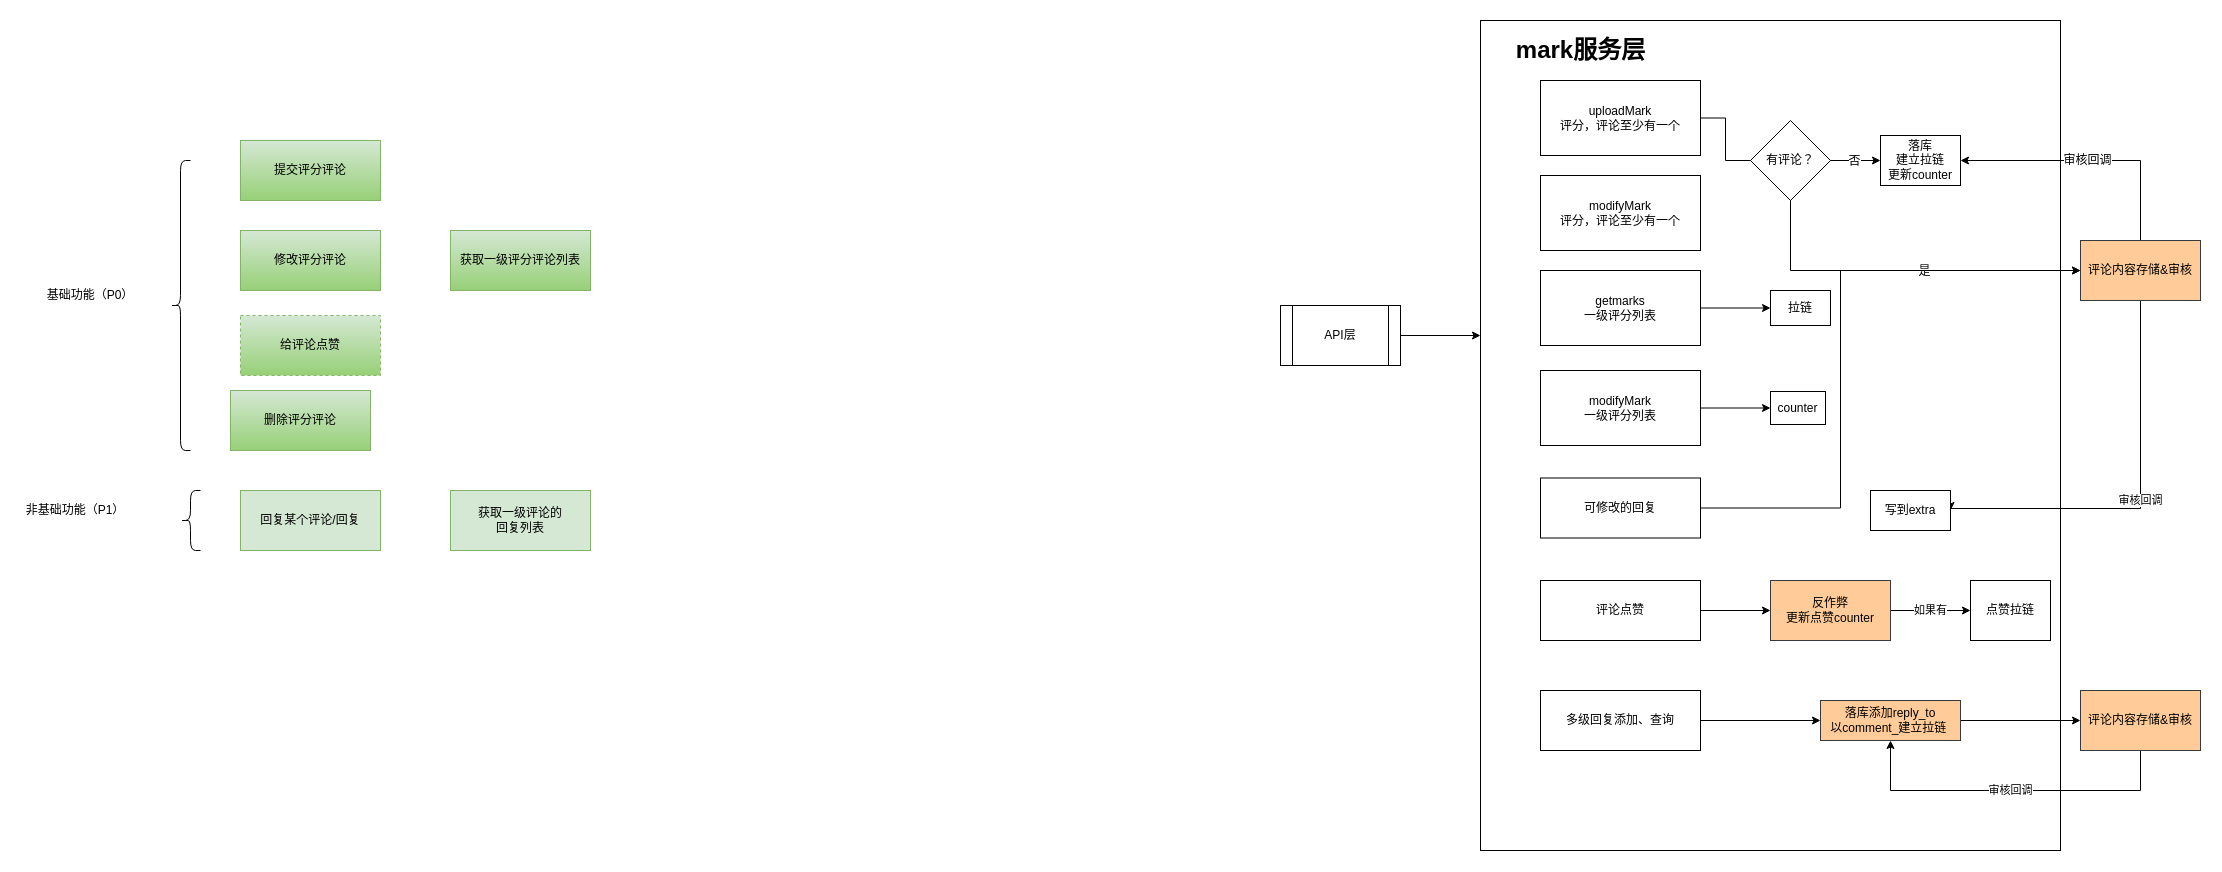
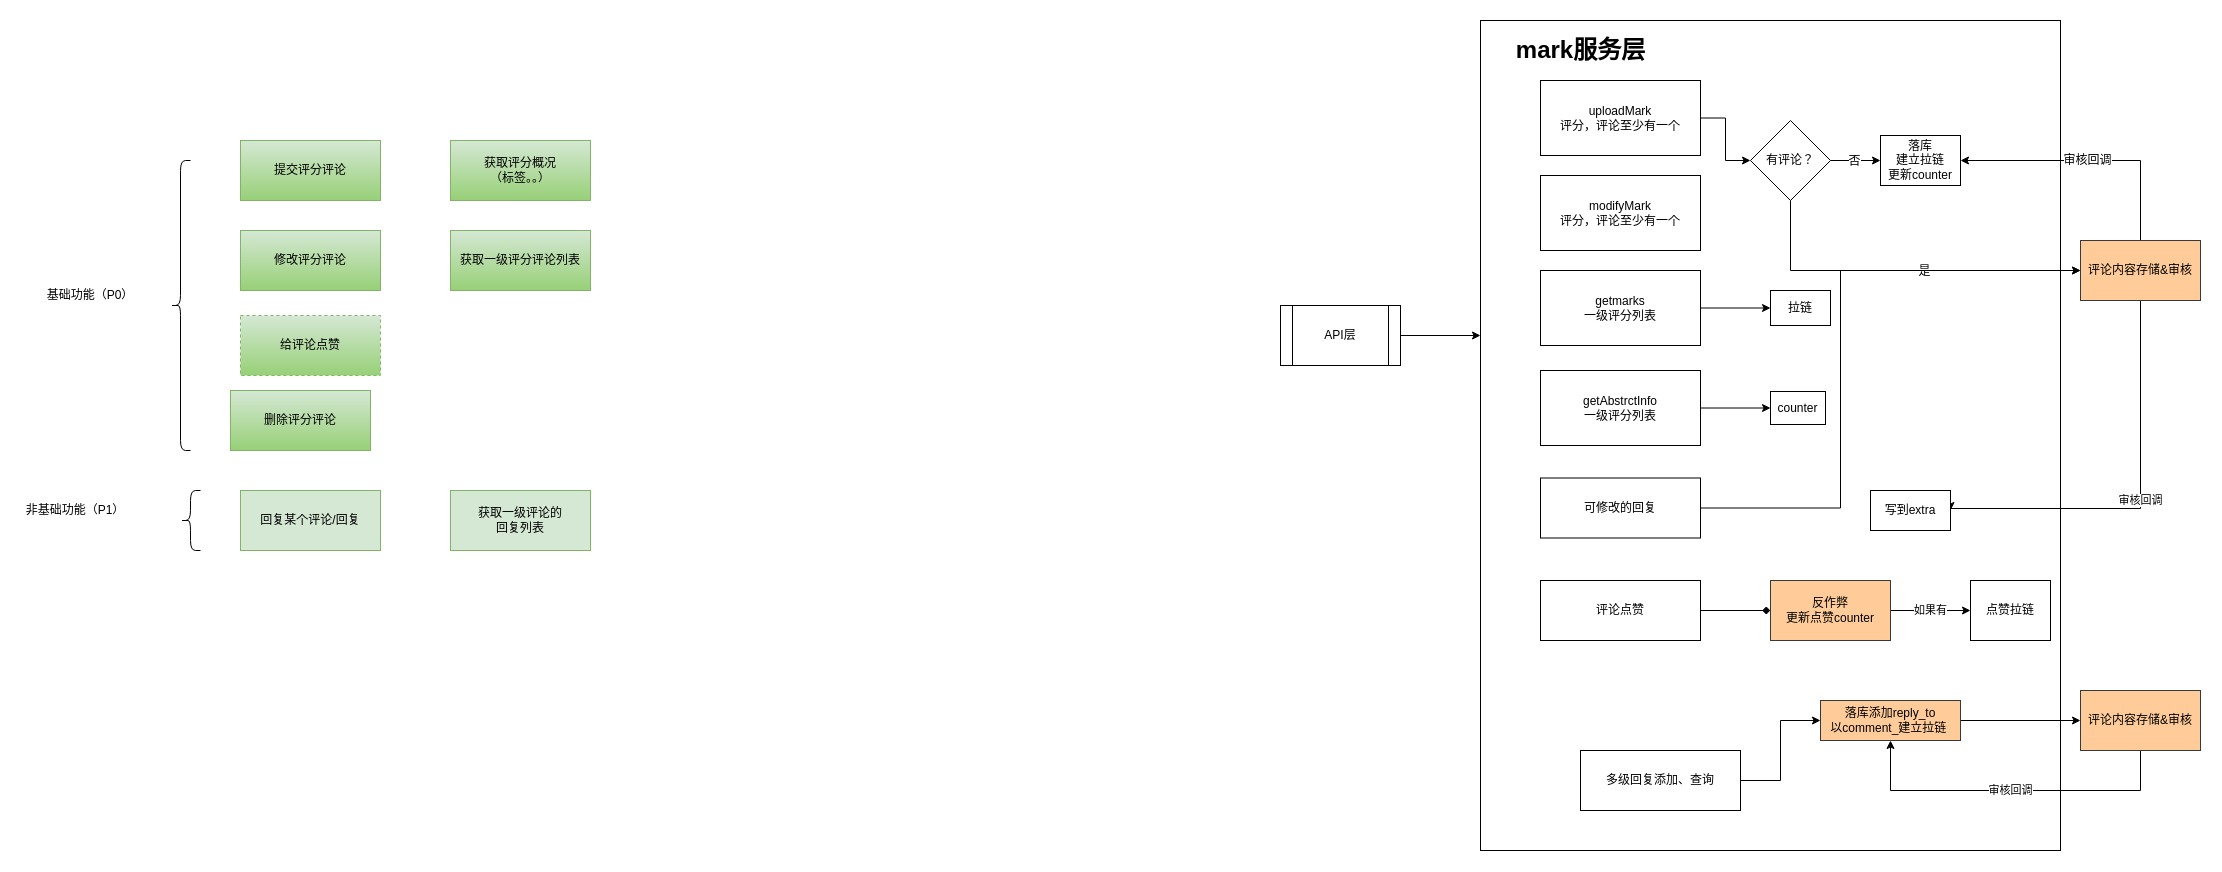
(1745, 161) -> (1742, 161)
none -> (521, 171)
(1621, 409) -> (1621, 409)
(1762, 611) -> (1762, 611)
(1621, 721) -> (1661, 781)
